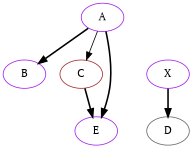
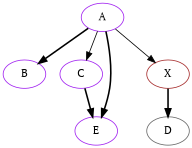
none -> (132, 43)
(81, 74) -> (81, 74)
(168, 74) -> (168, 74)
